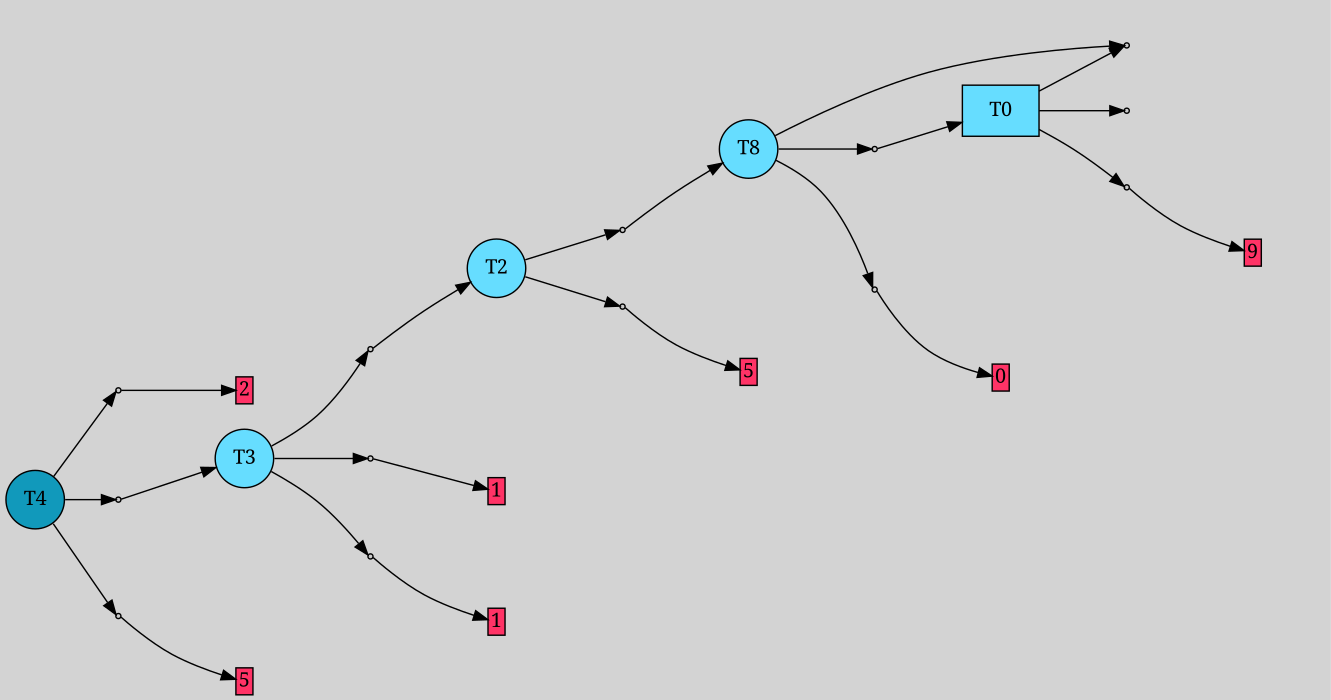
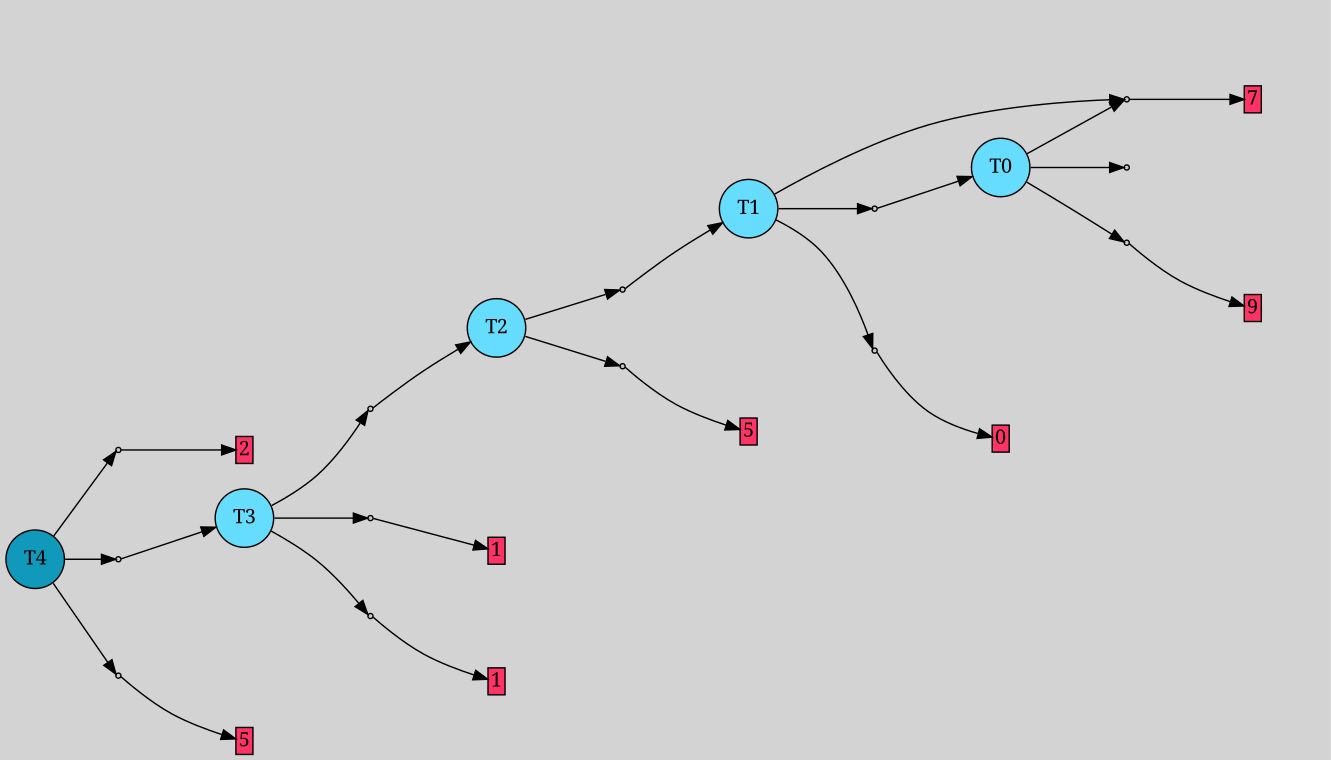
none -> (1253, 99)
(1001, 111) -> (1001, 167)
(749, 149) -> (749, 209)
